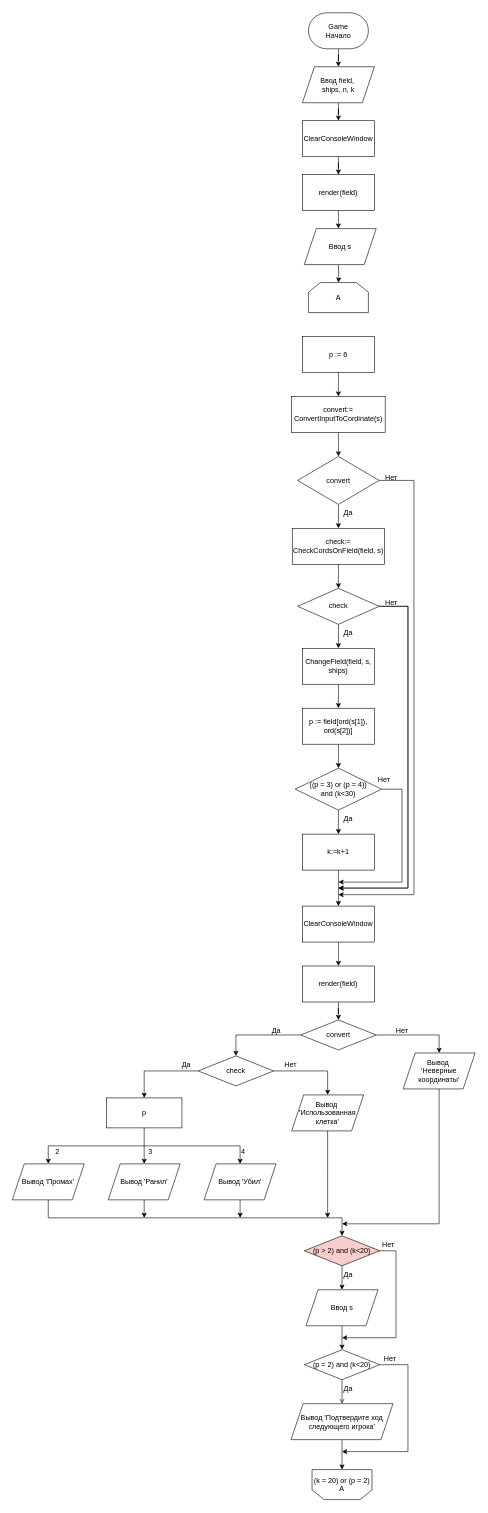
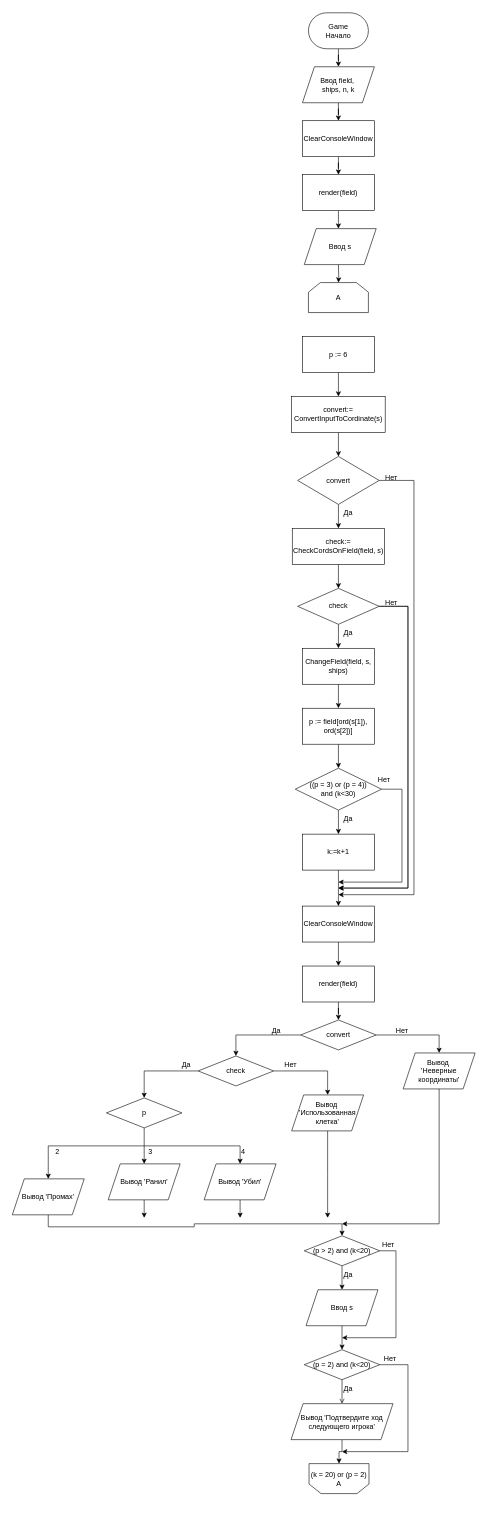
(144, 1113) -> (144, 1113)
(48, 1182) -> (48, 1197)
(342, 1251) -> (342, 1251)
(342, 1485) -> (339, 1479)
